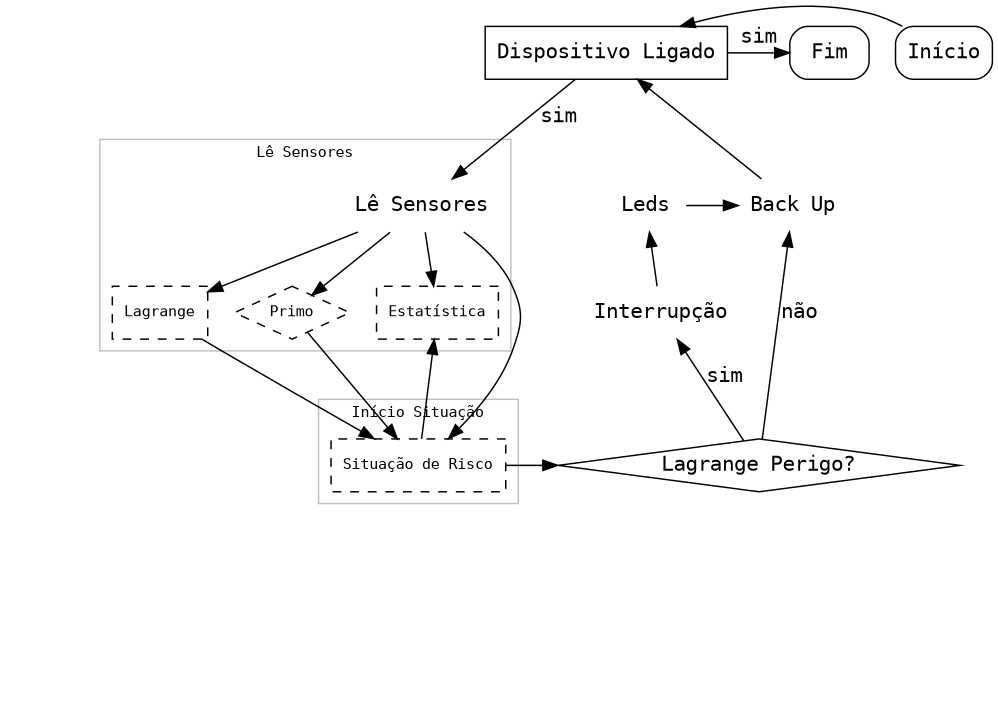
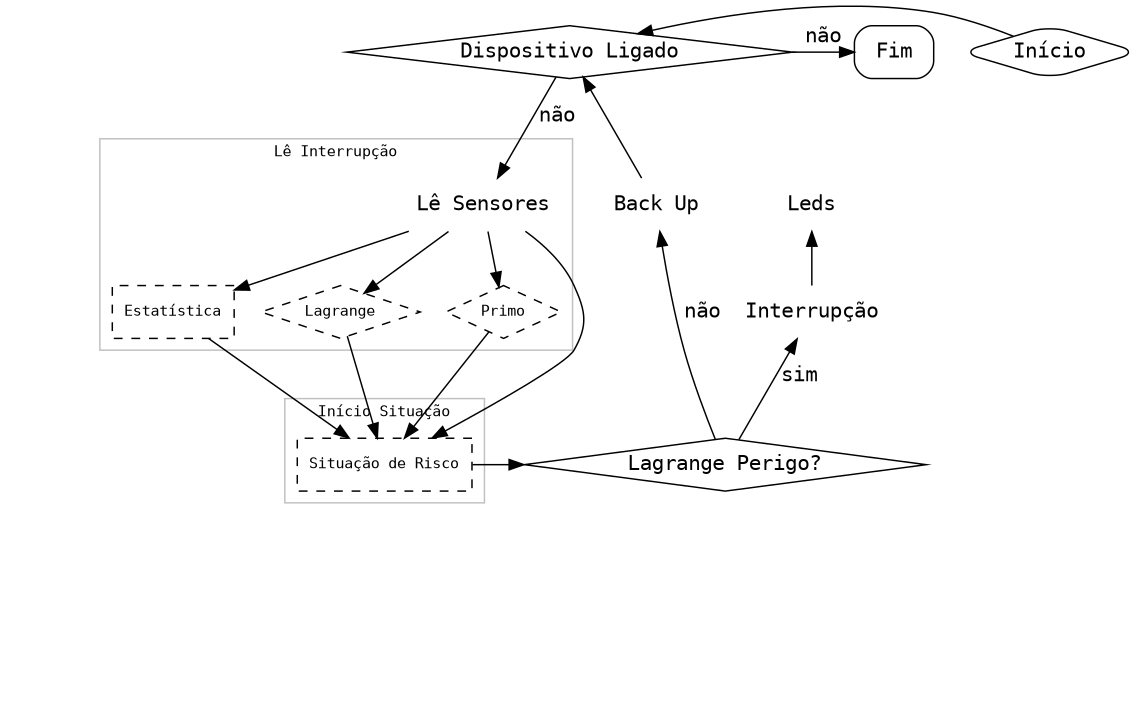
(759, 37) -> (823, 37)
(606, 53) -> (570, 52)
(944, 53) -> (1050, 52)
(559, 117) -> (557, 116)
(305, 153) -> (336, 153)
(705, 206) -> none
(160, 313) -> (341, 312)
(428, 390) -> (273, 384)
